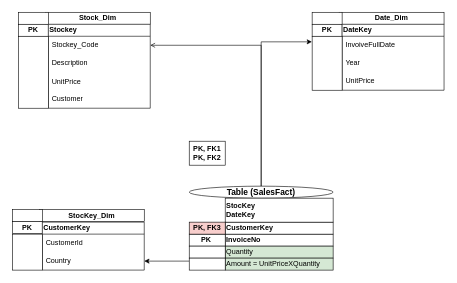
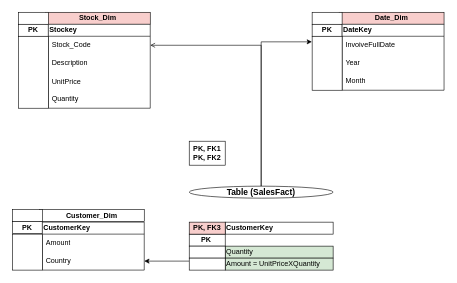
(98, 18) -> (98, 18)
(392, 18) -> (392, 18)
(76, 45) -> (72, 45)
(362, 81) -> (356, 81)
(68, 90) -> (68, 90)
(279, 210) -> none
(92, 216) -> (92, 216)
(279, 240) -> none
(66, 243) -> (58, 243)
